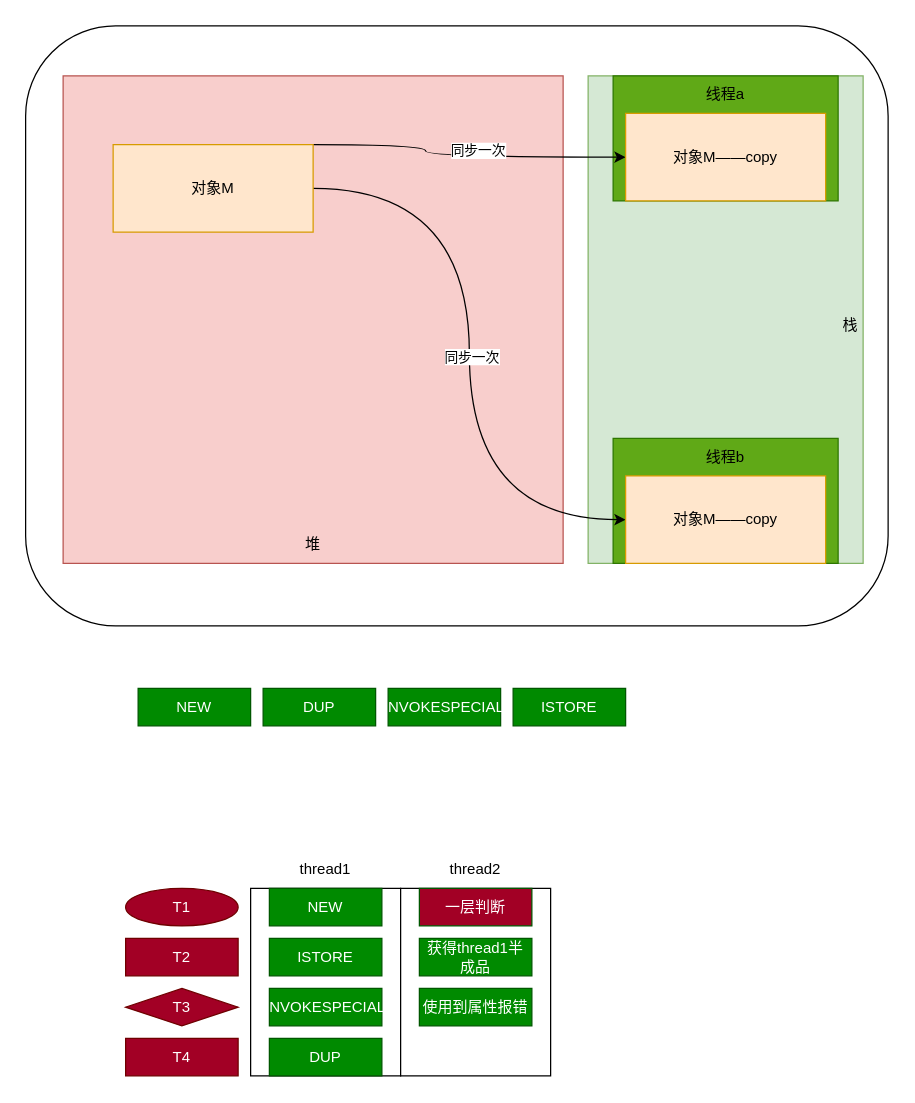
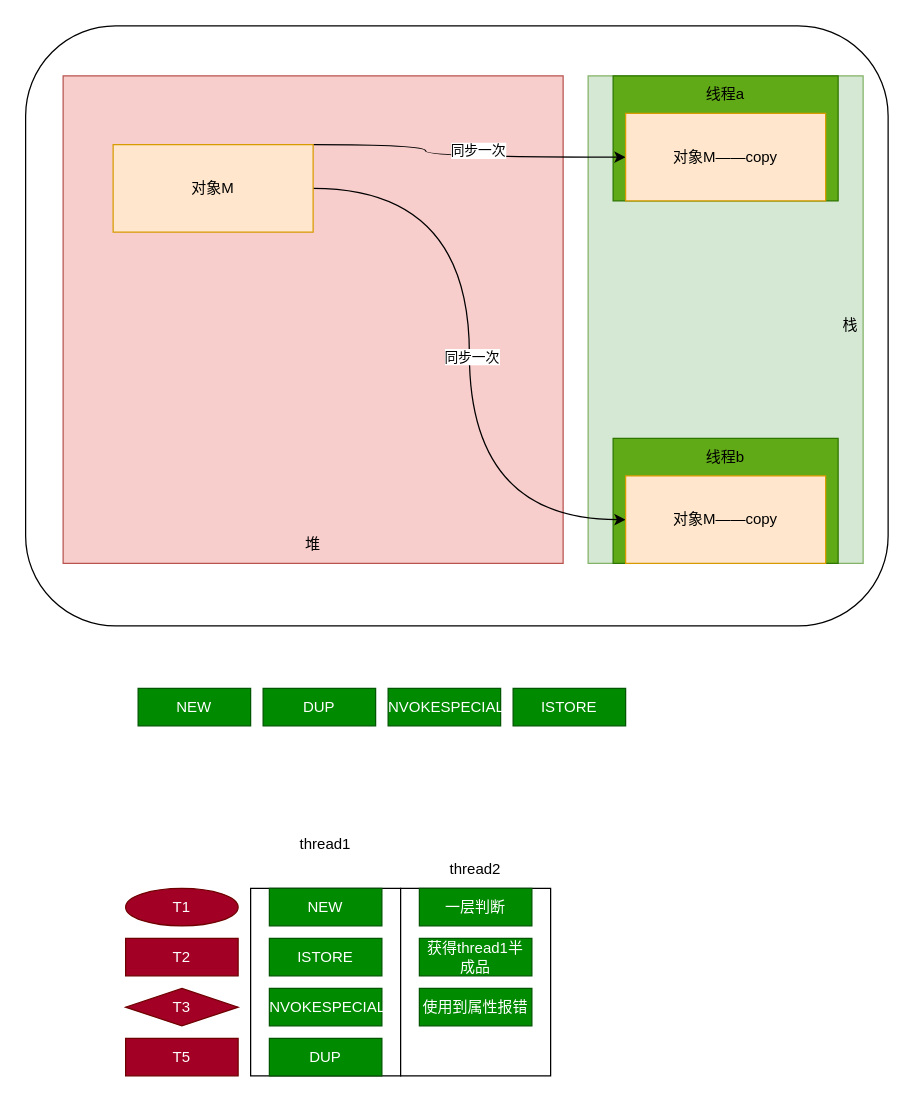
(326, 869) -> (326, 844)
(476, 907) -> (476, 907)
(182, 1057) -> (182, 1057)
